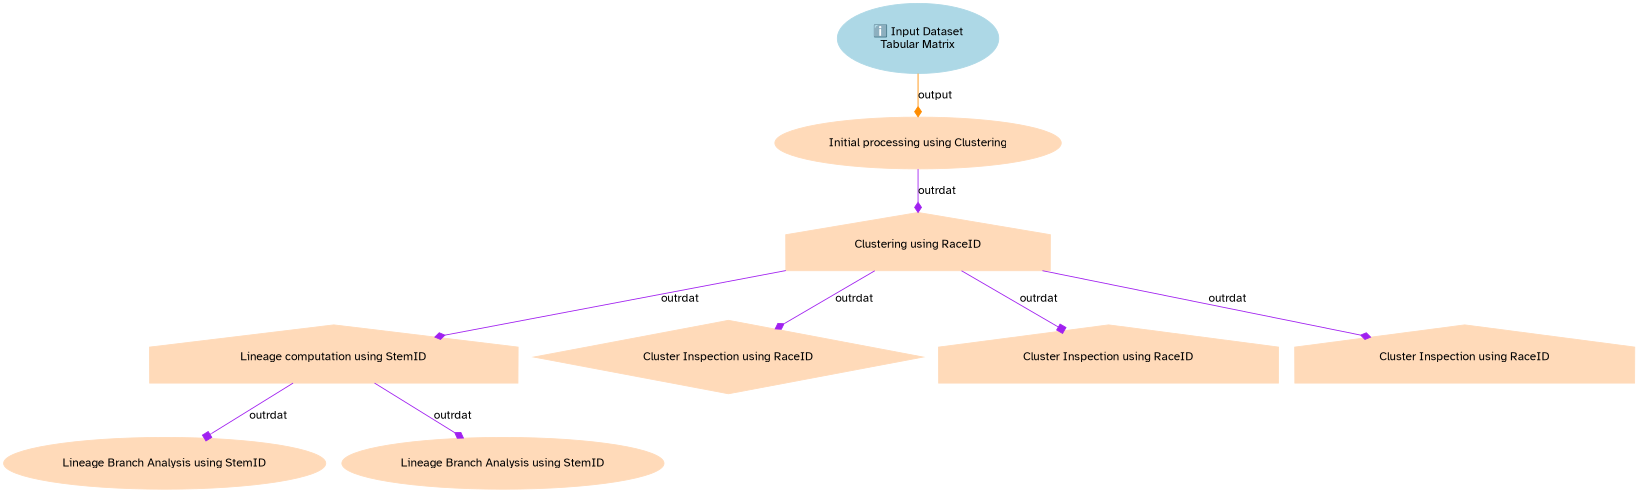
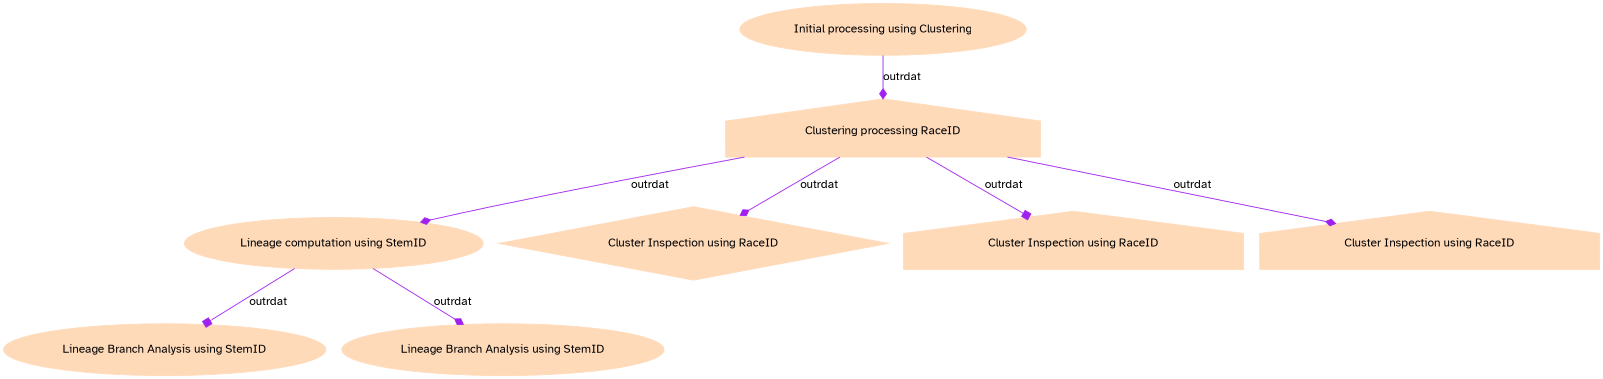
(918, 38) -> none
(918, 245) -> (883, 131)
(334, 357) -> (334, 243)
